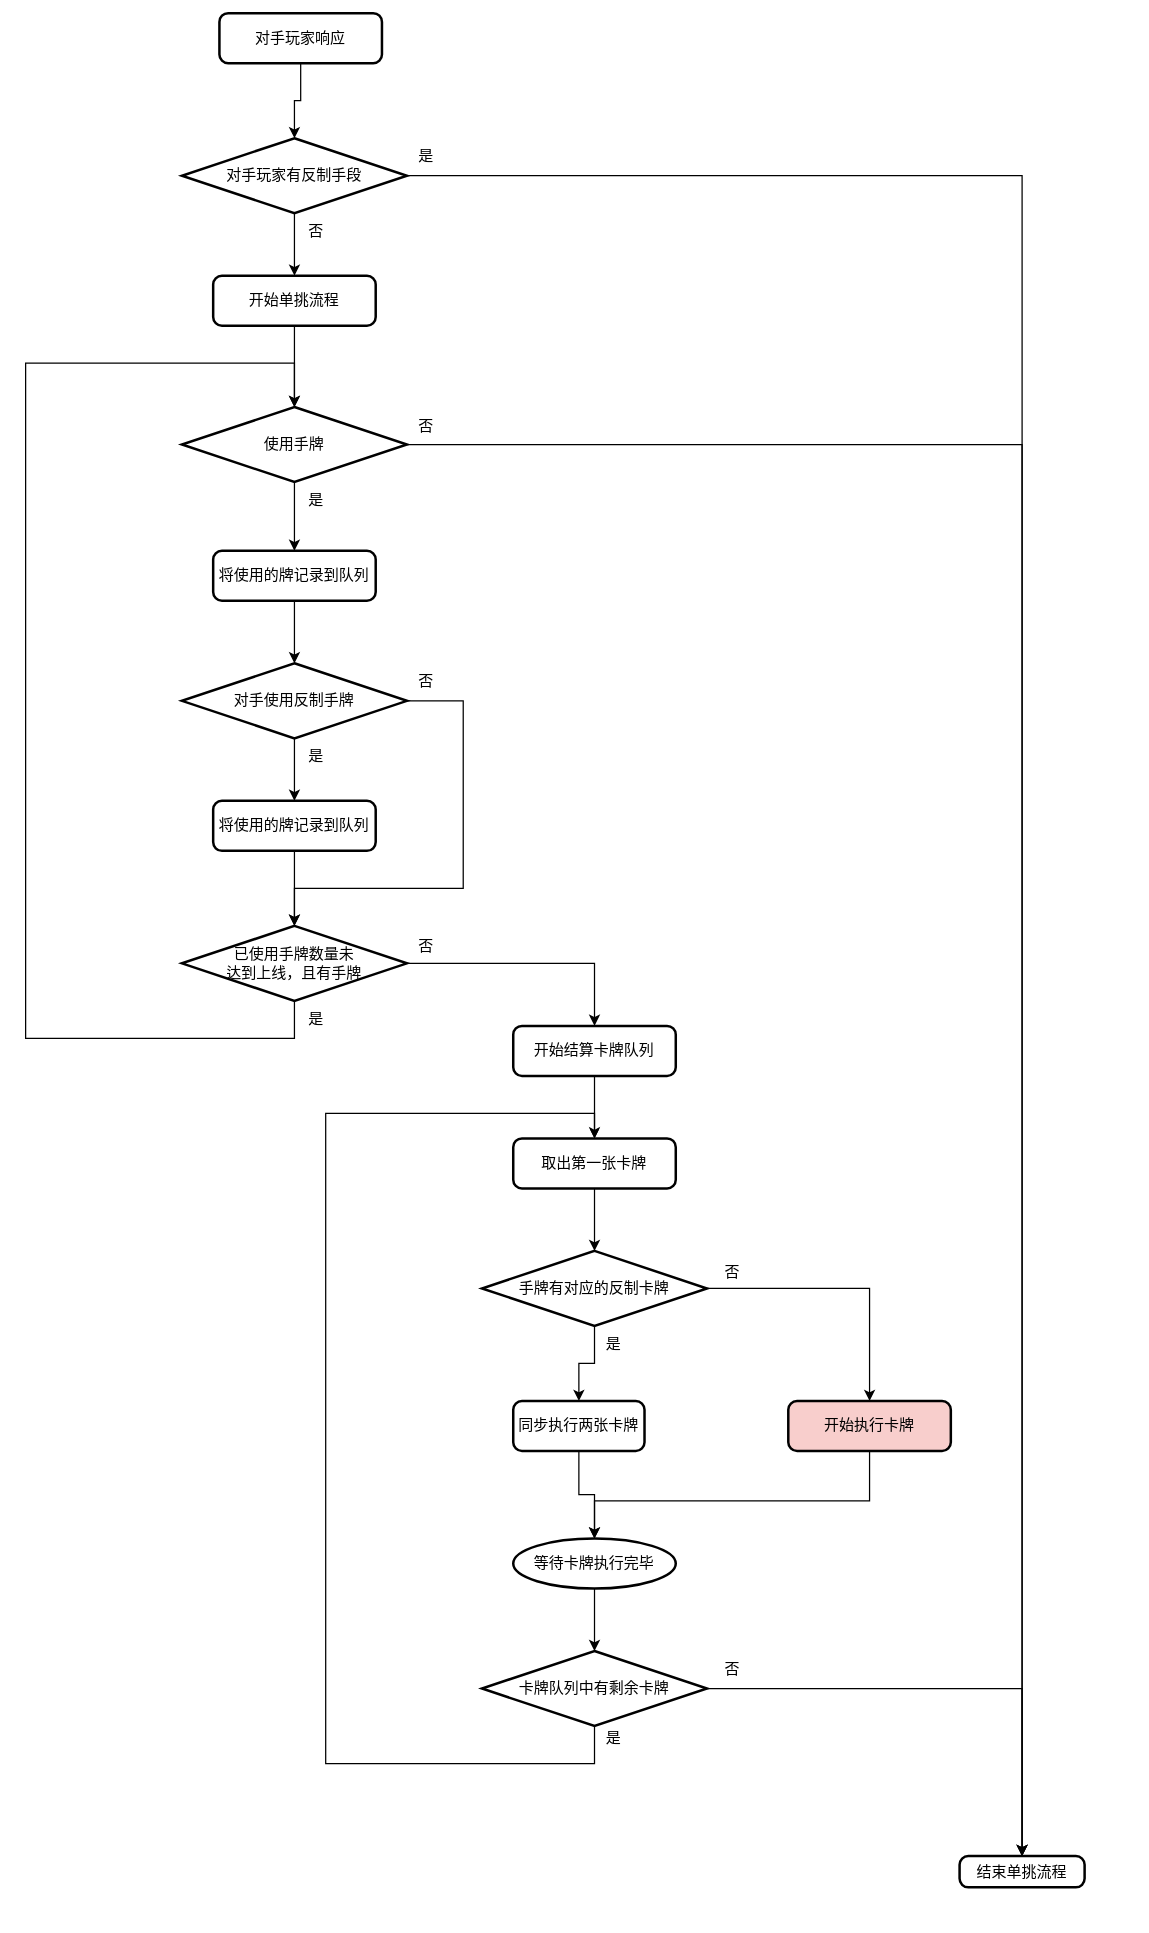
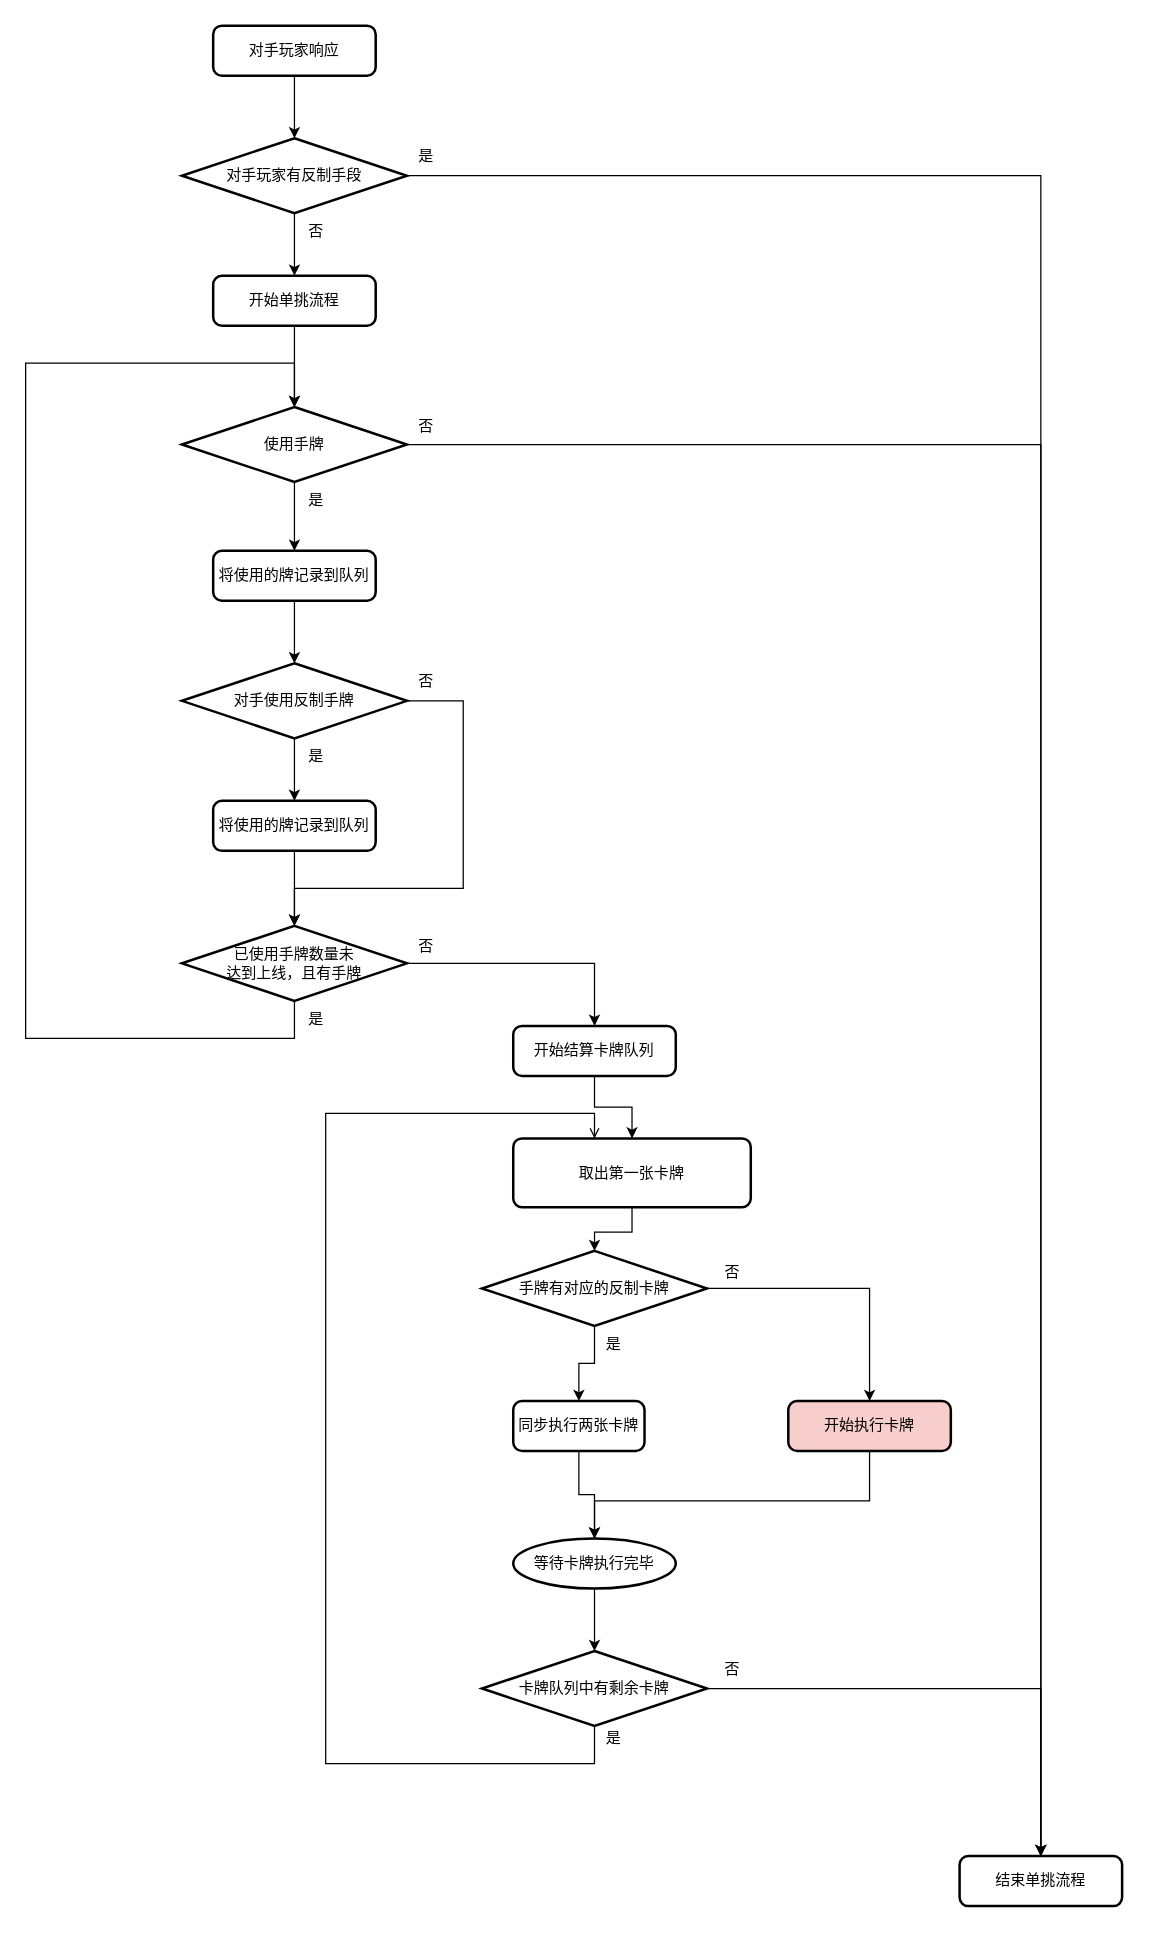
(301, 38) -> (294, 51)
(594, 1163) -> (632, 1173)
(1022, 1871) -> (1041, 1881)
